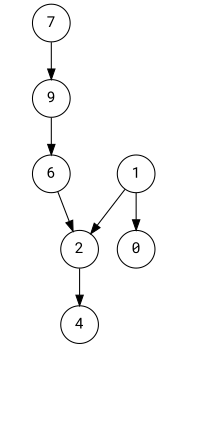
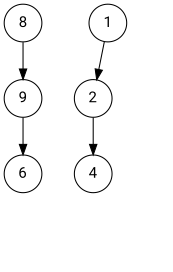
(51, 23) -> (23, 23)
(64, 207) -> none
(136, 249) -> none
